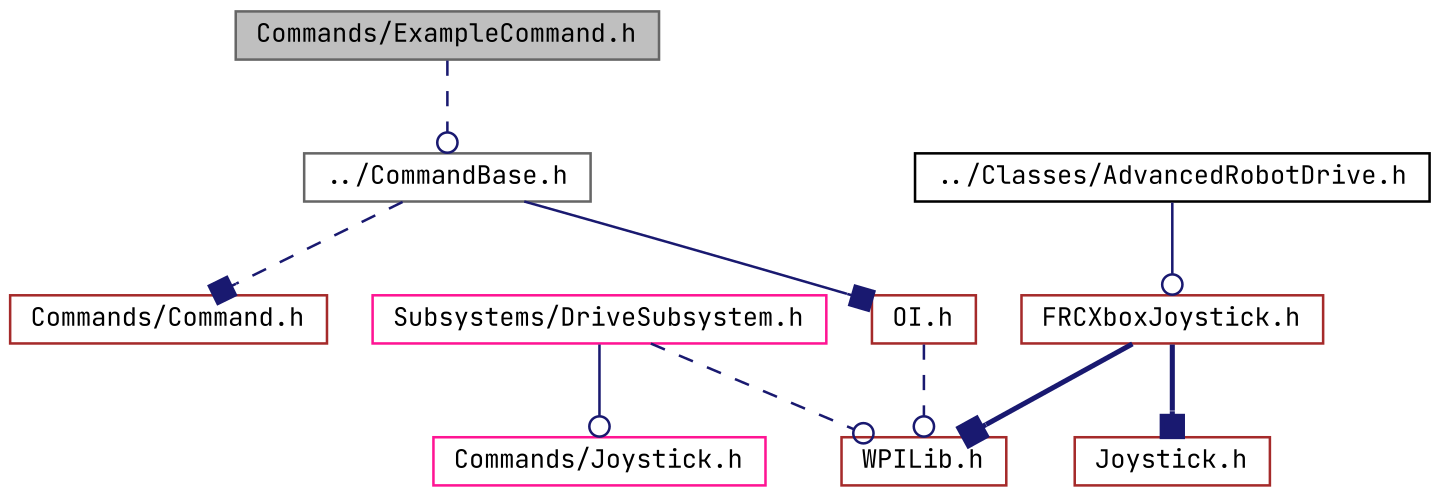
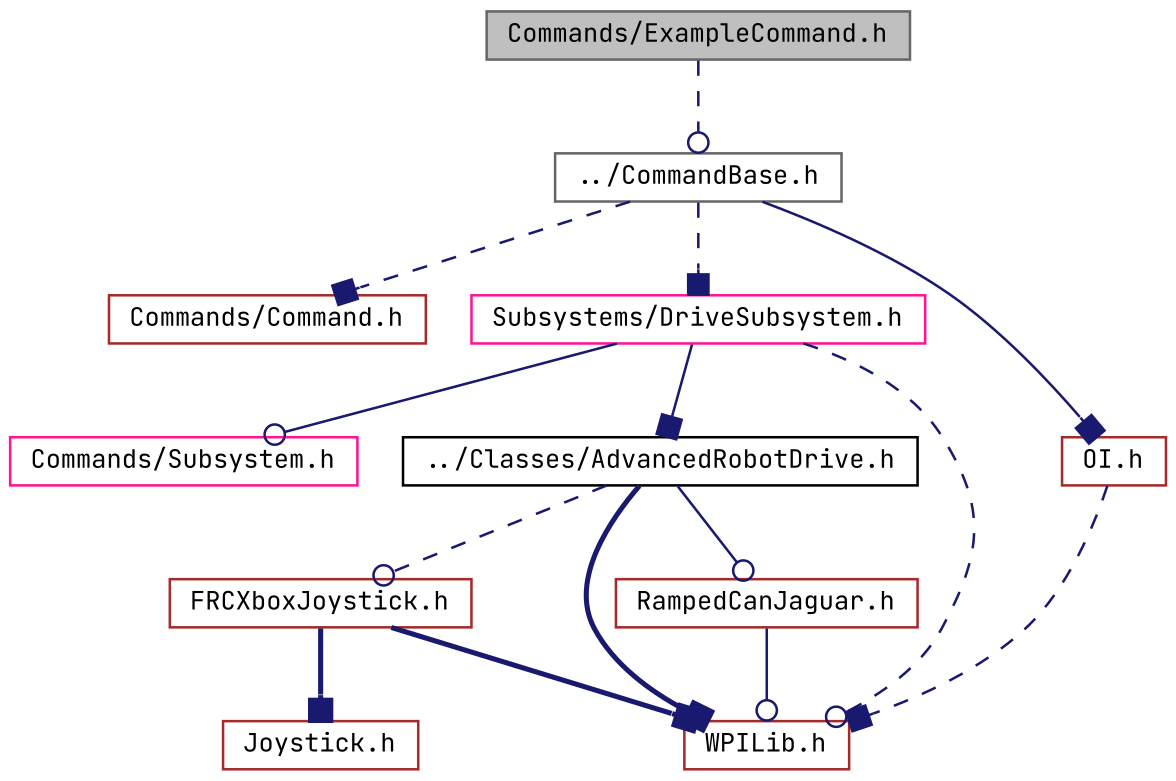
none -> (698, 236)
(1172, 238) -> (500, 529)
none -> (683, 378)
(924, 380) -> (1022, 632)
(599, 461) -> (184, 461)
none -> (767, 603)
none -> (588, 612)
